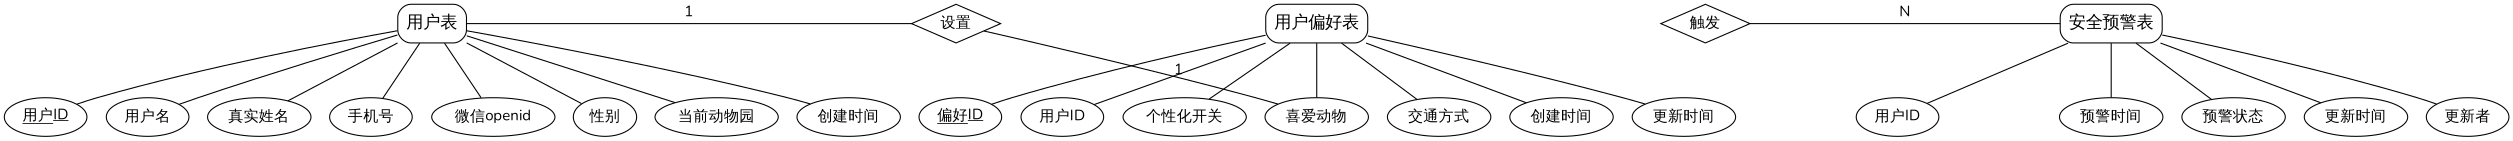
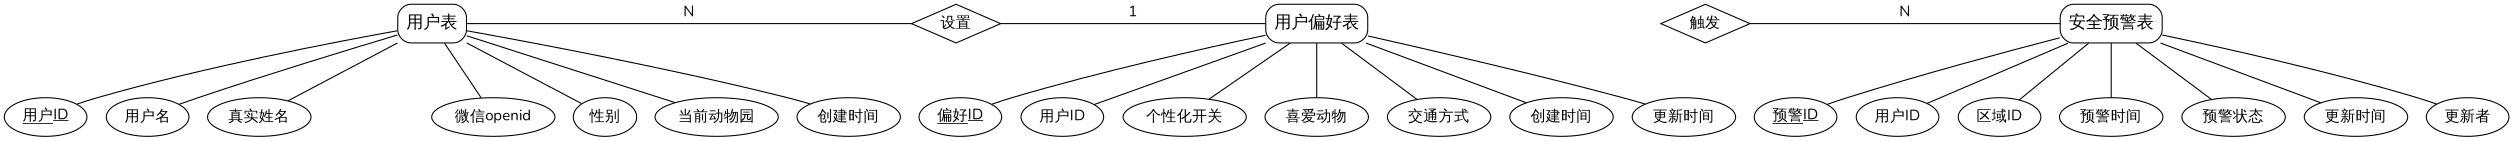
(689, 12) -> (689, 12)
(1117, 62) -> (1133, 24)
(371, 117) -> none
none -> (1796, 117)
none -> (2000, 117)
